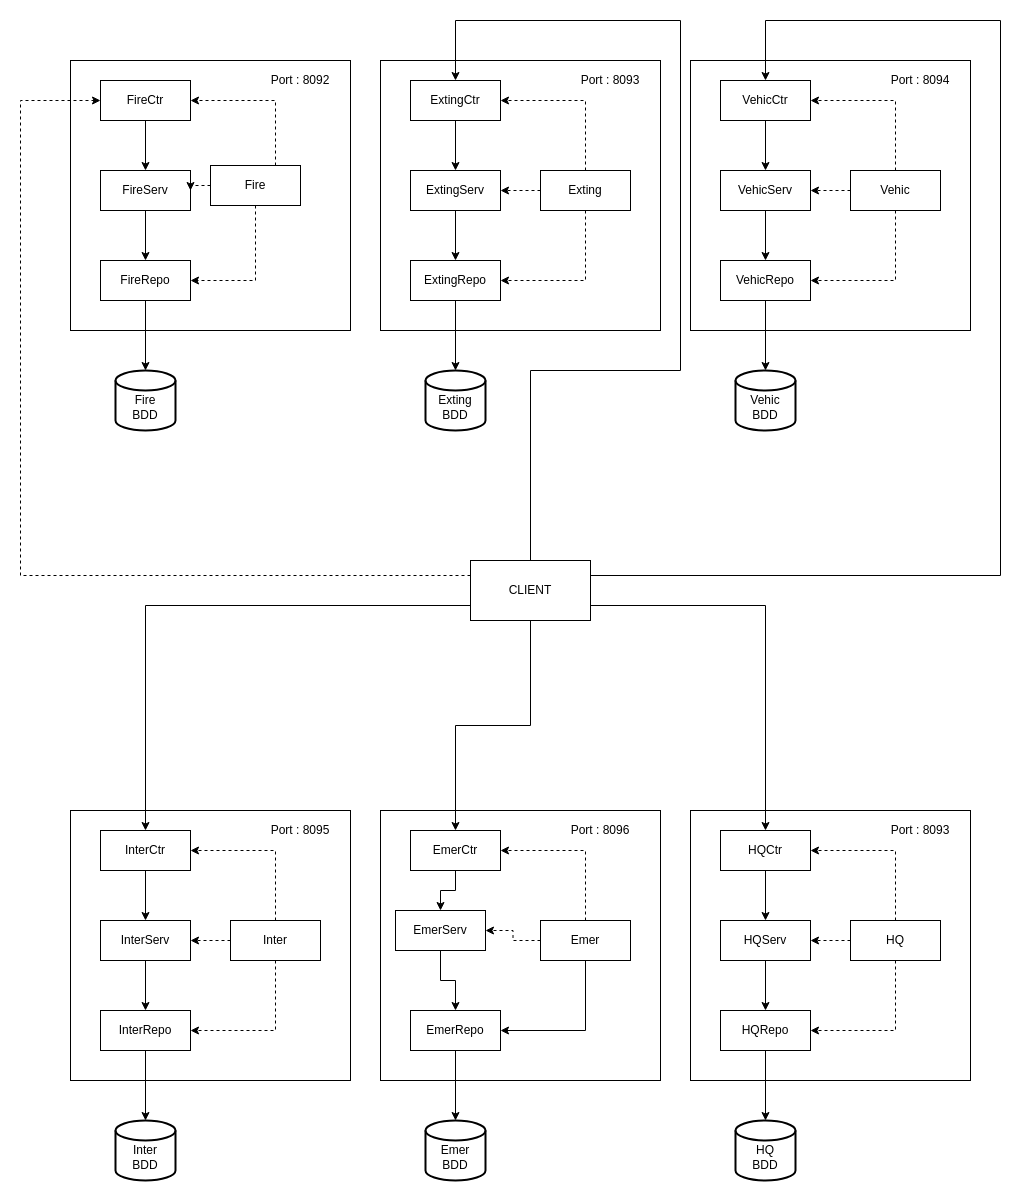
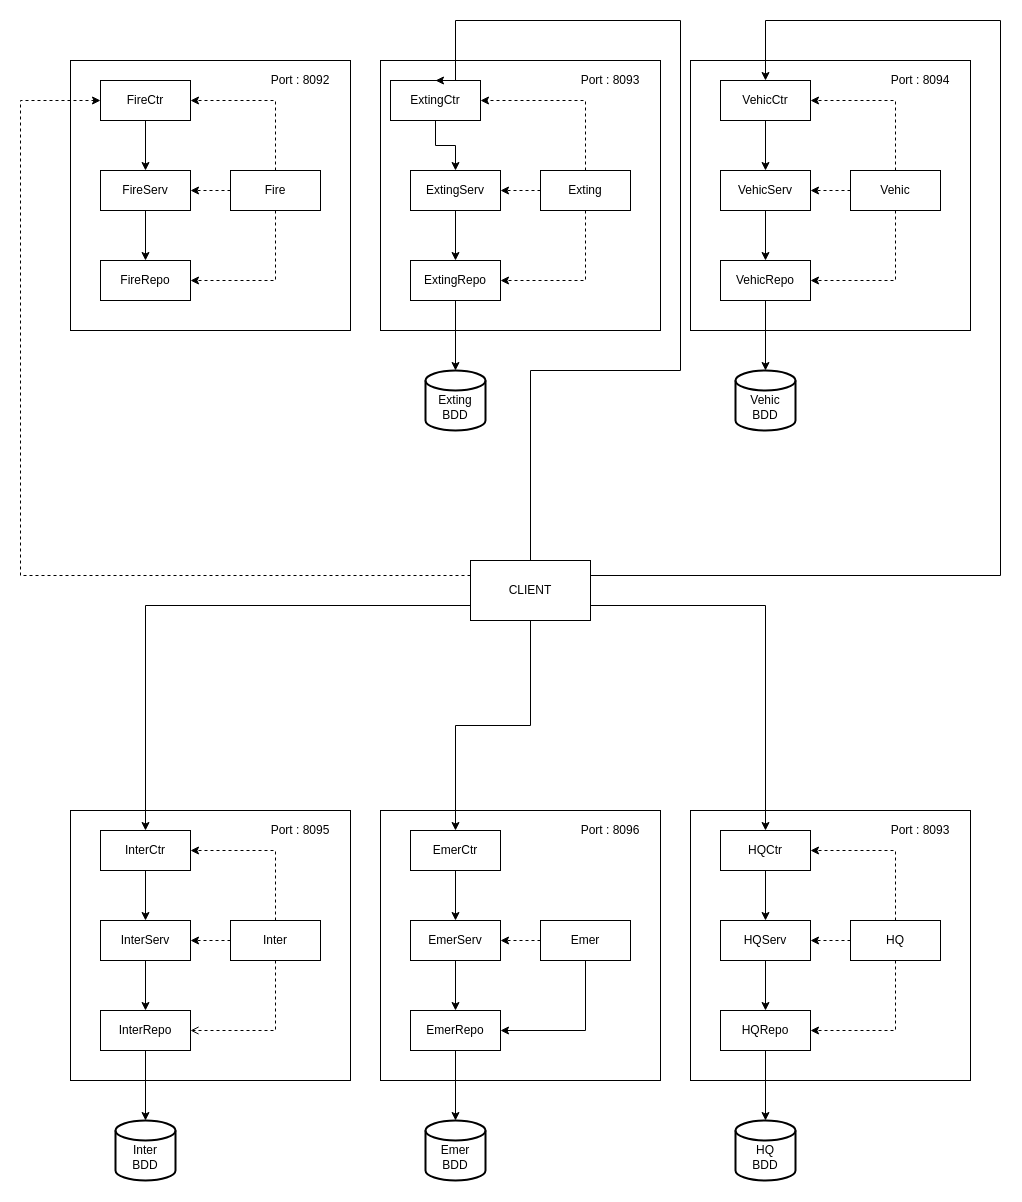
(456, 101) -> (436, 101)
(256, 186) -> (276, 191)
(146, 332) -> none
(146, 401) -> none
(601, 831) -> (611, 831)
(581, 851) -> none
(441, 931) -> (456, 941)
(198, 1031) -> (196, 1031)
